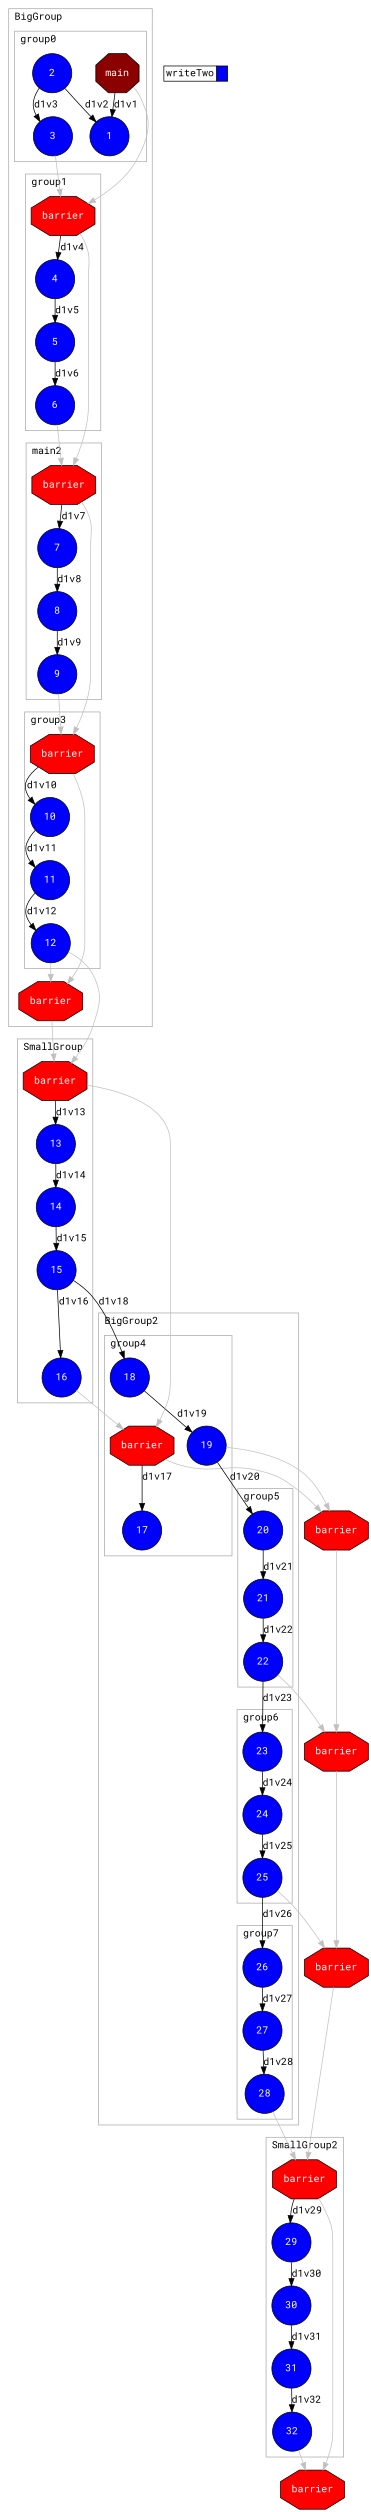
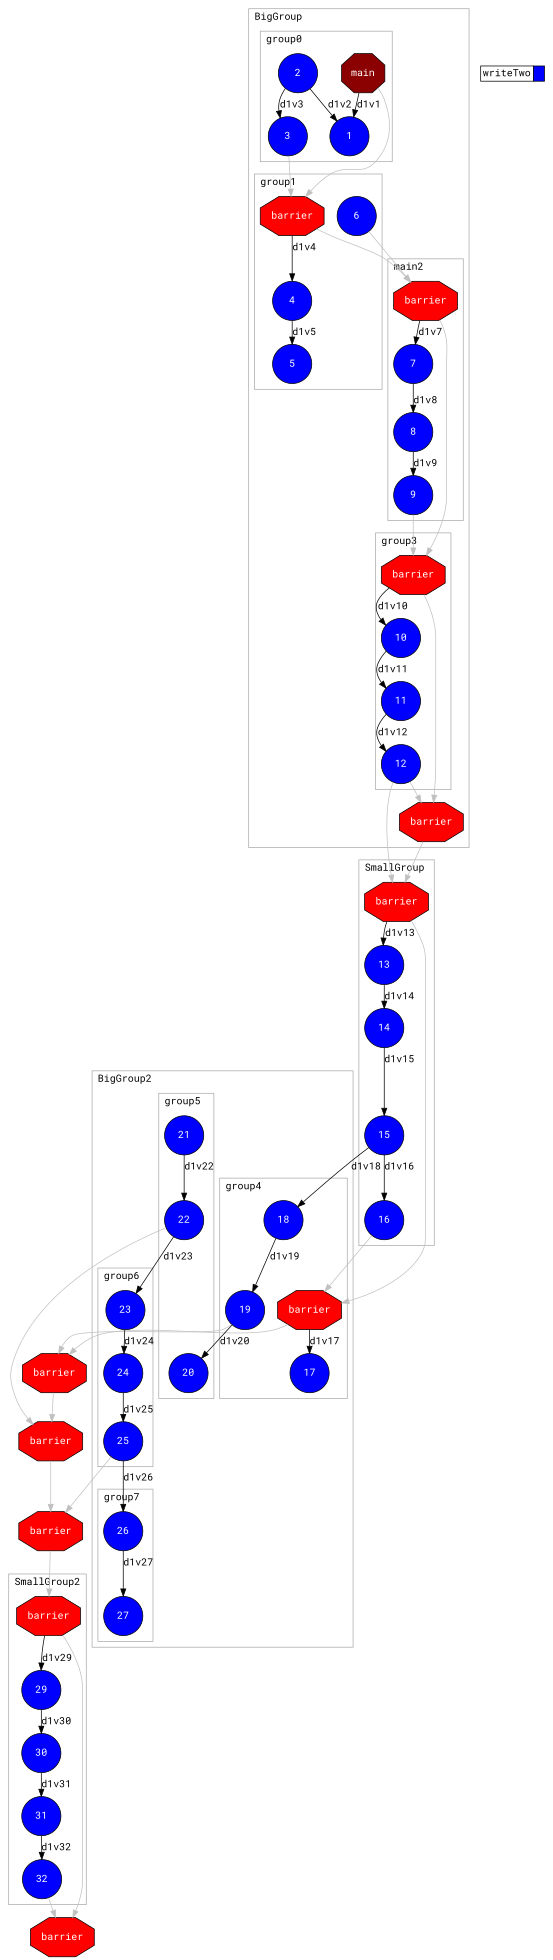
(55, 370) -> none
(263, 1561) -> none
(265, 2094) -> none
